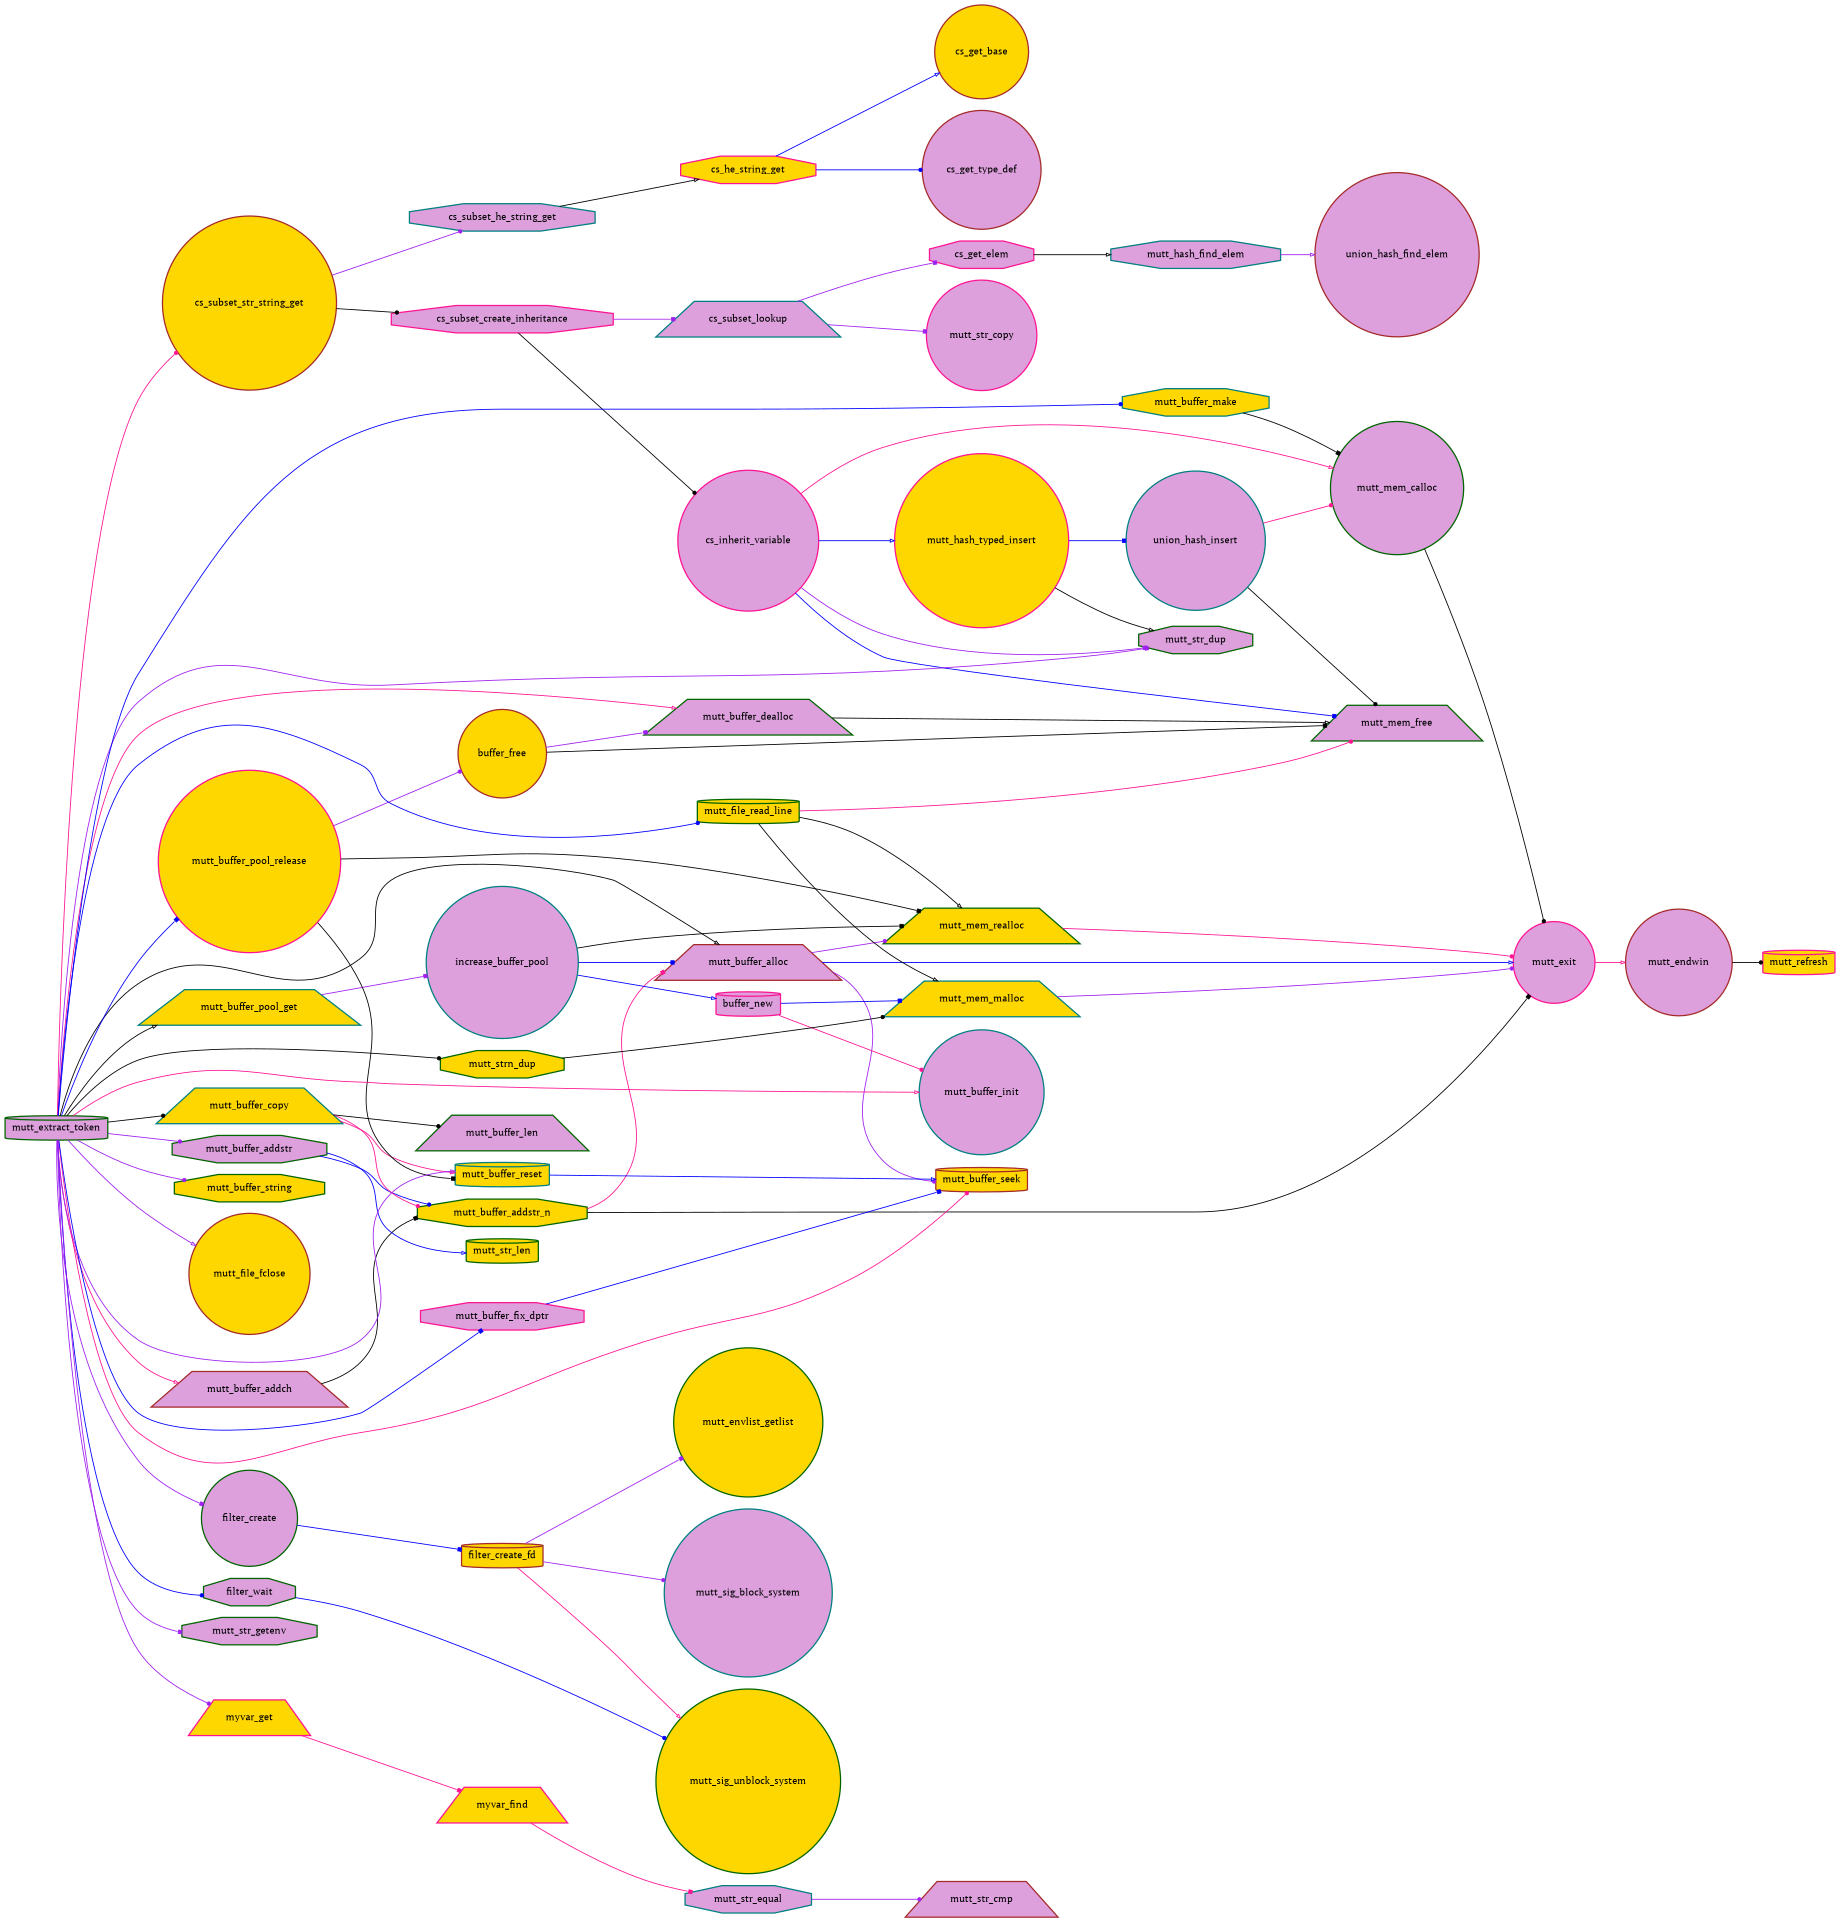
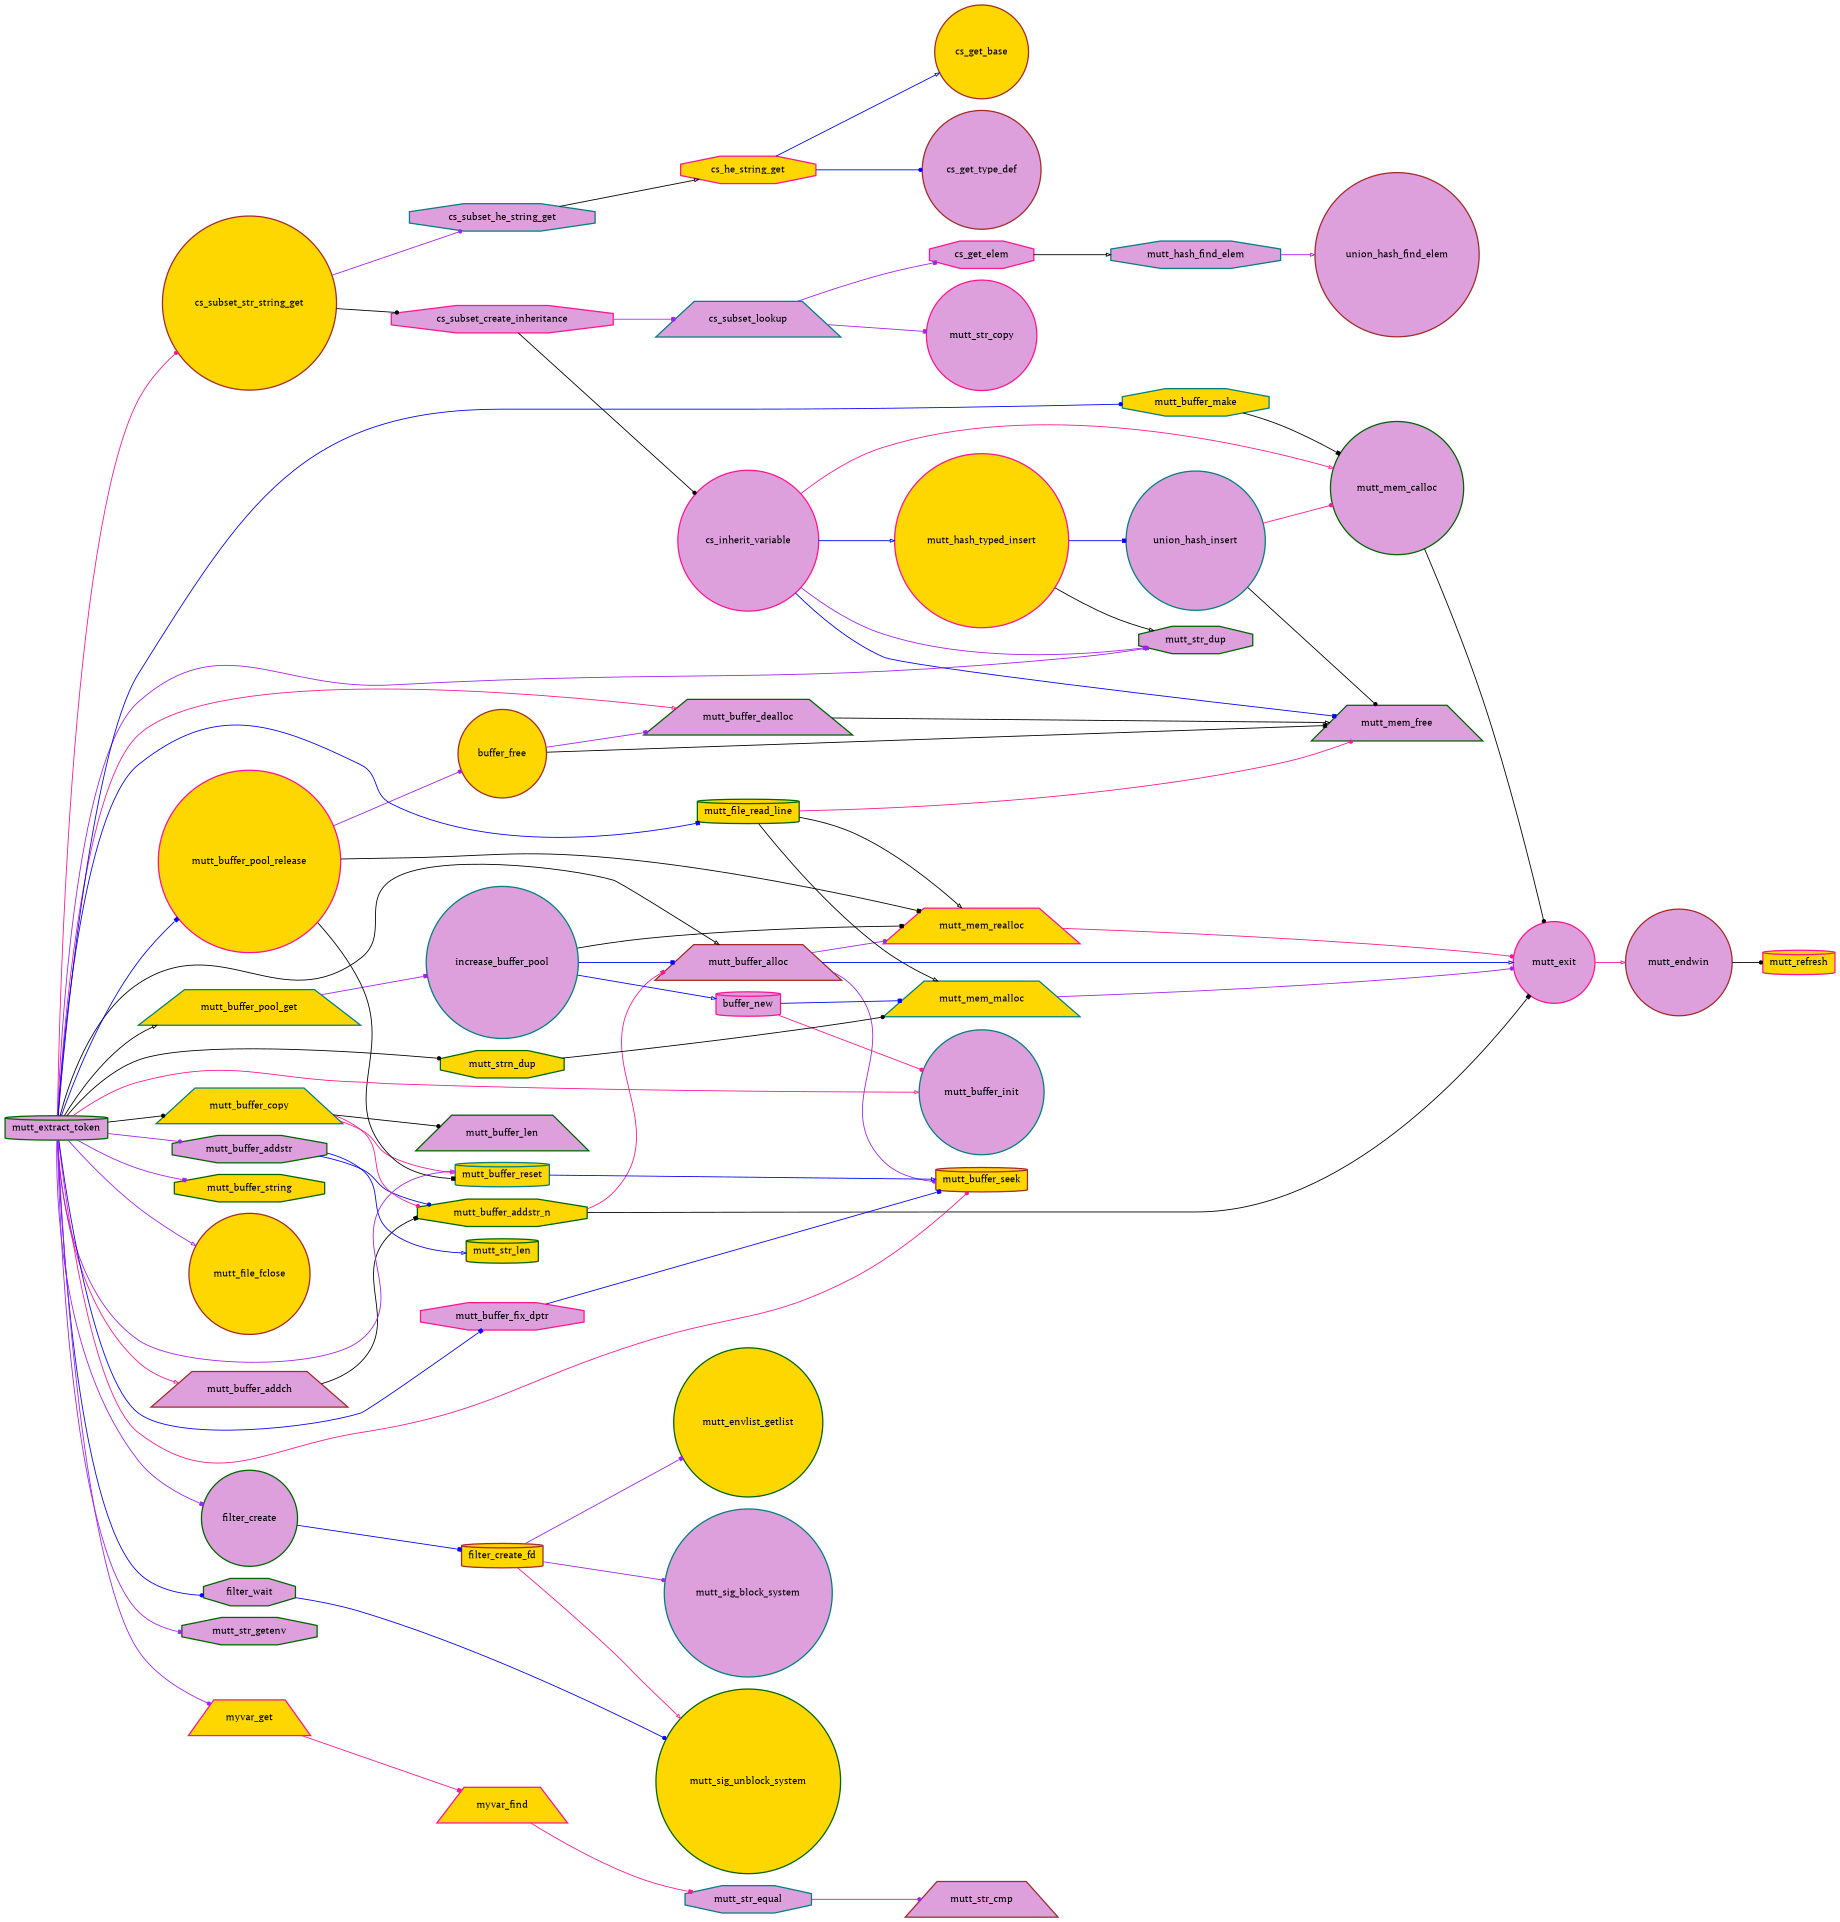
(247, 726) -> (246, 726)
(982, 926) -> (982, 926)
(128, 1165) -> (128, 1165)
